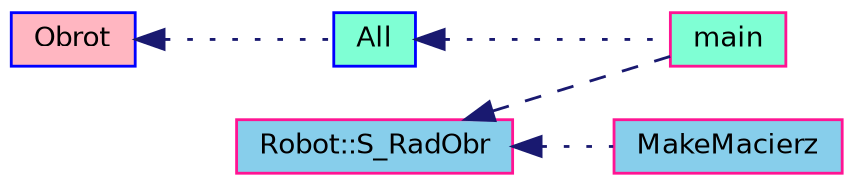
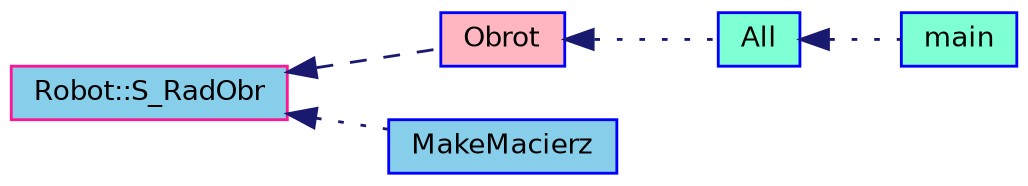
(728, 39) -> (959, 39)
(581, 84) -> (379, 58)
(728, 146) -> (503, 146)
